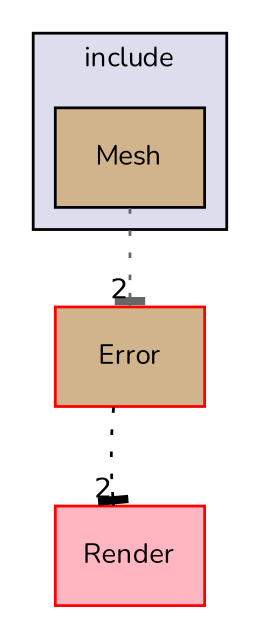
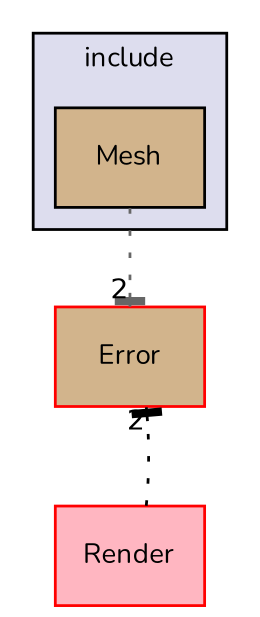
(111, 450) -> (149, 464)
